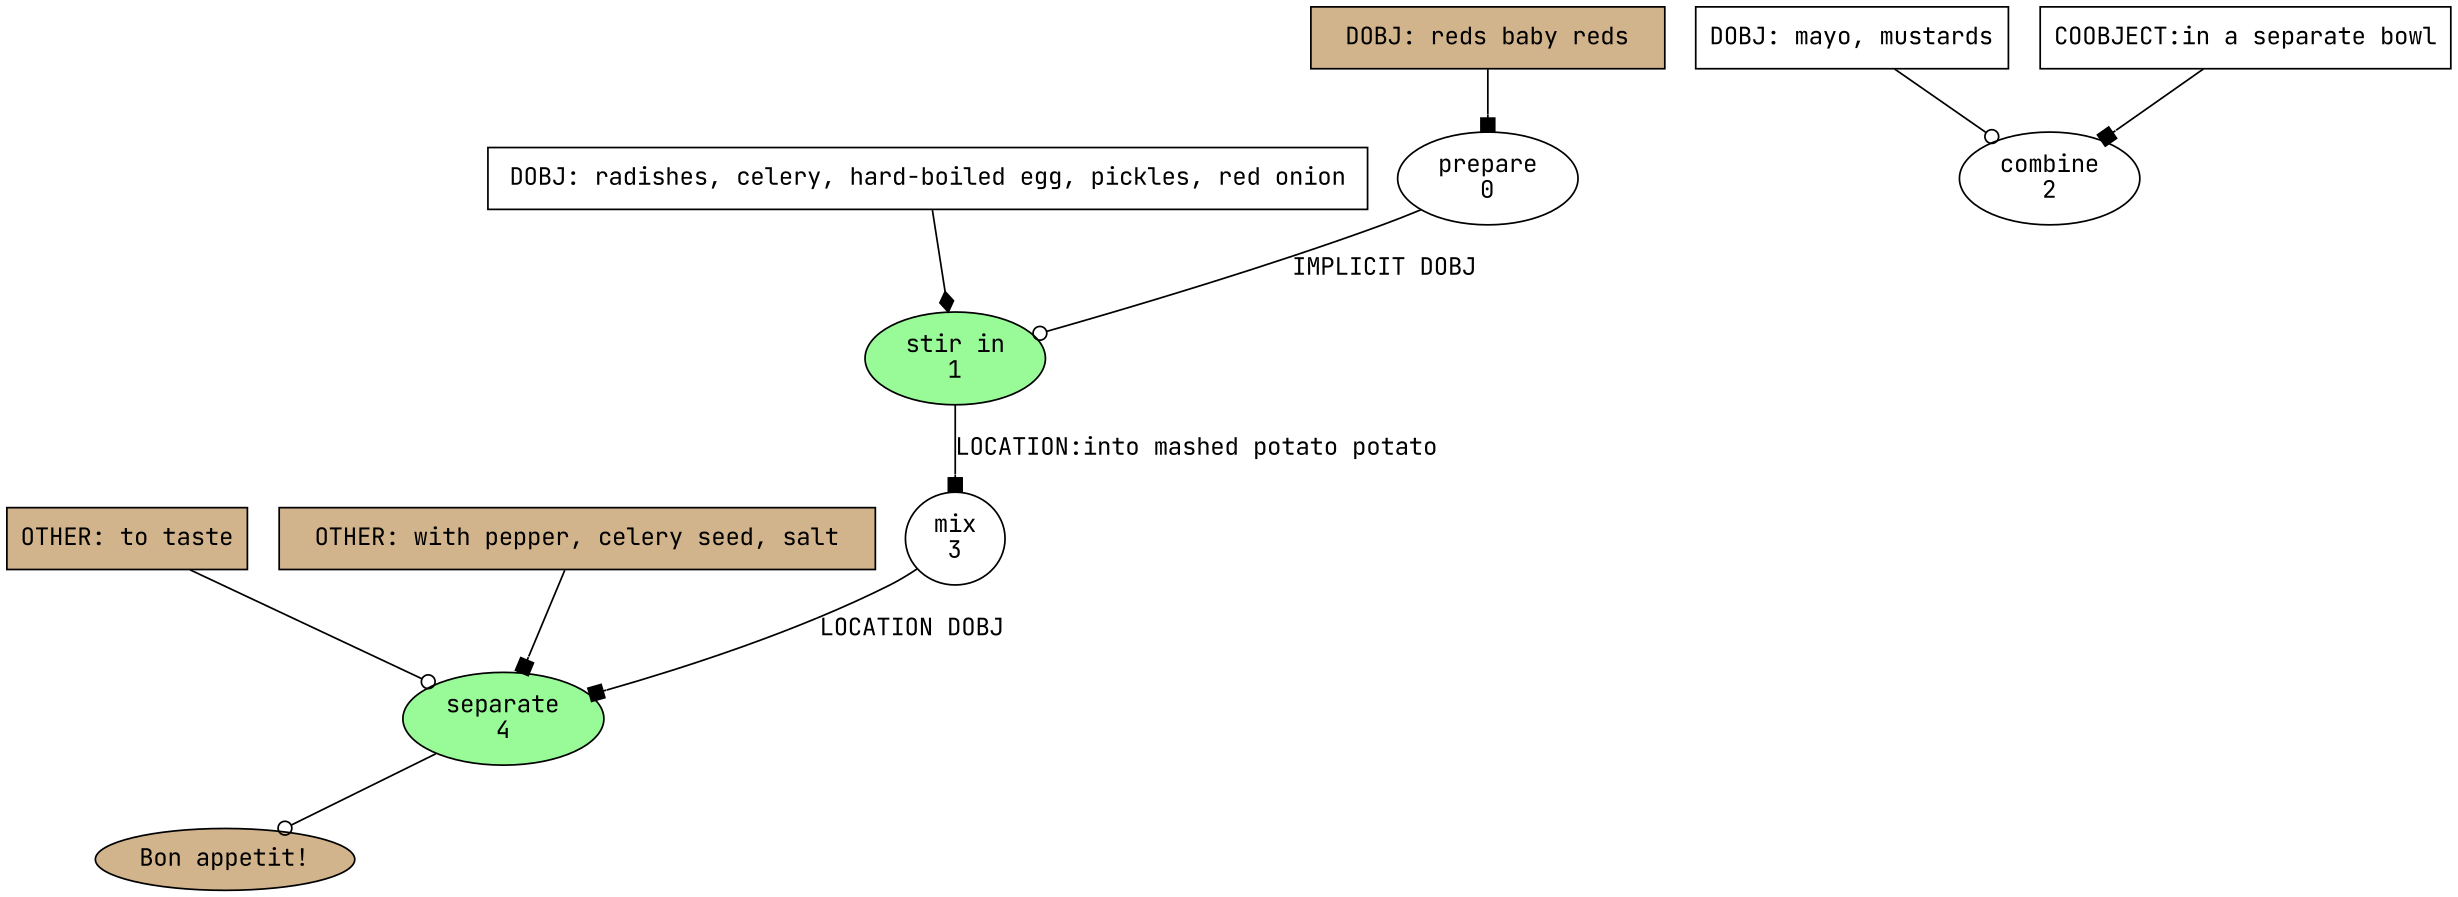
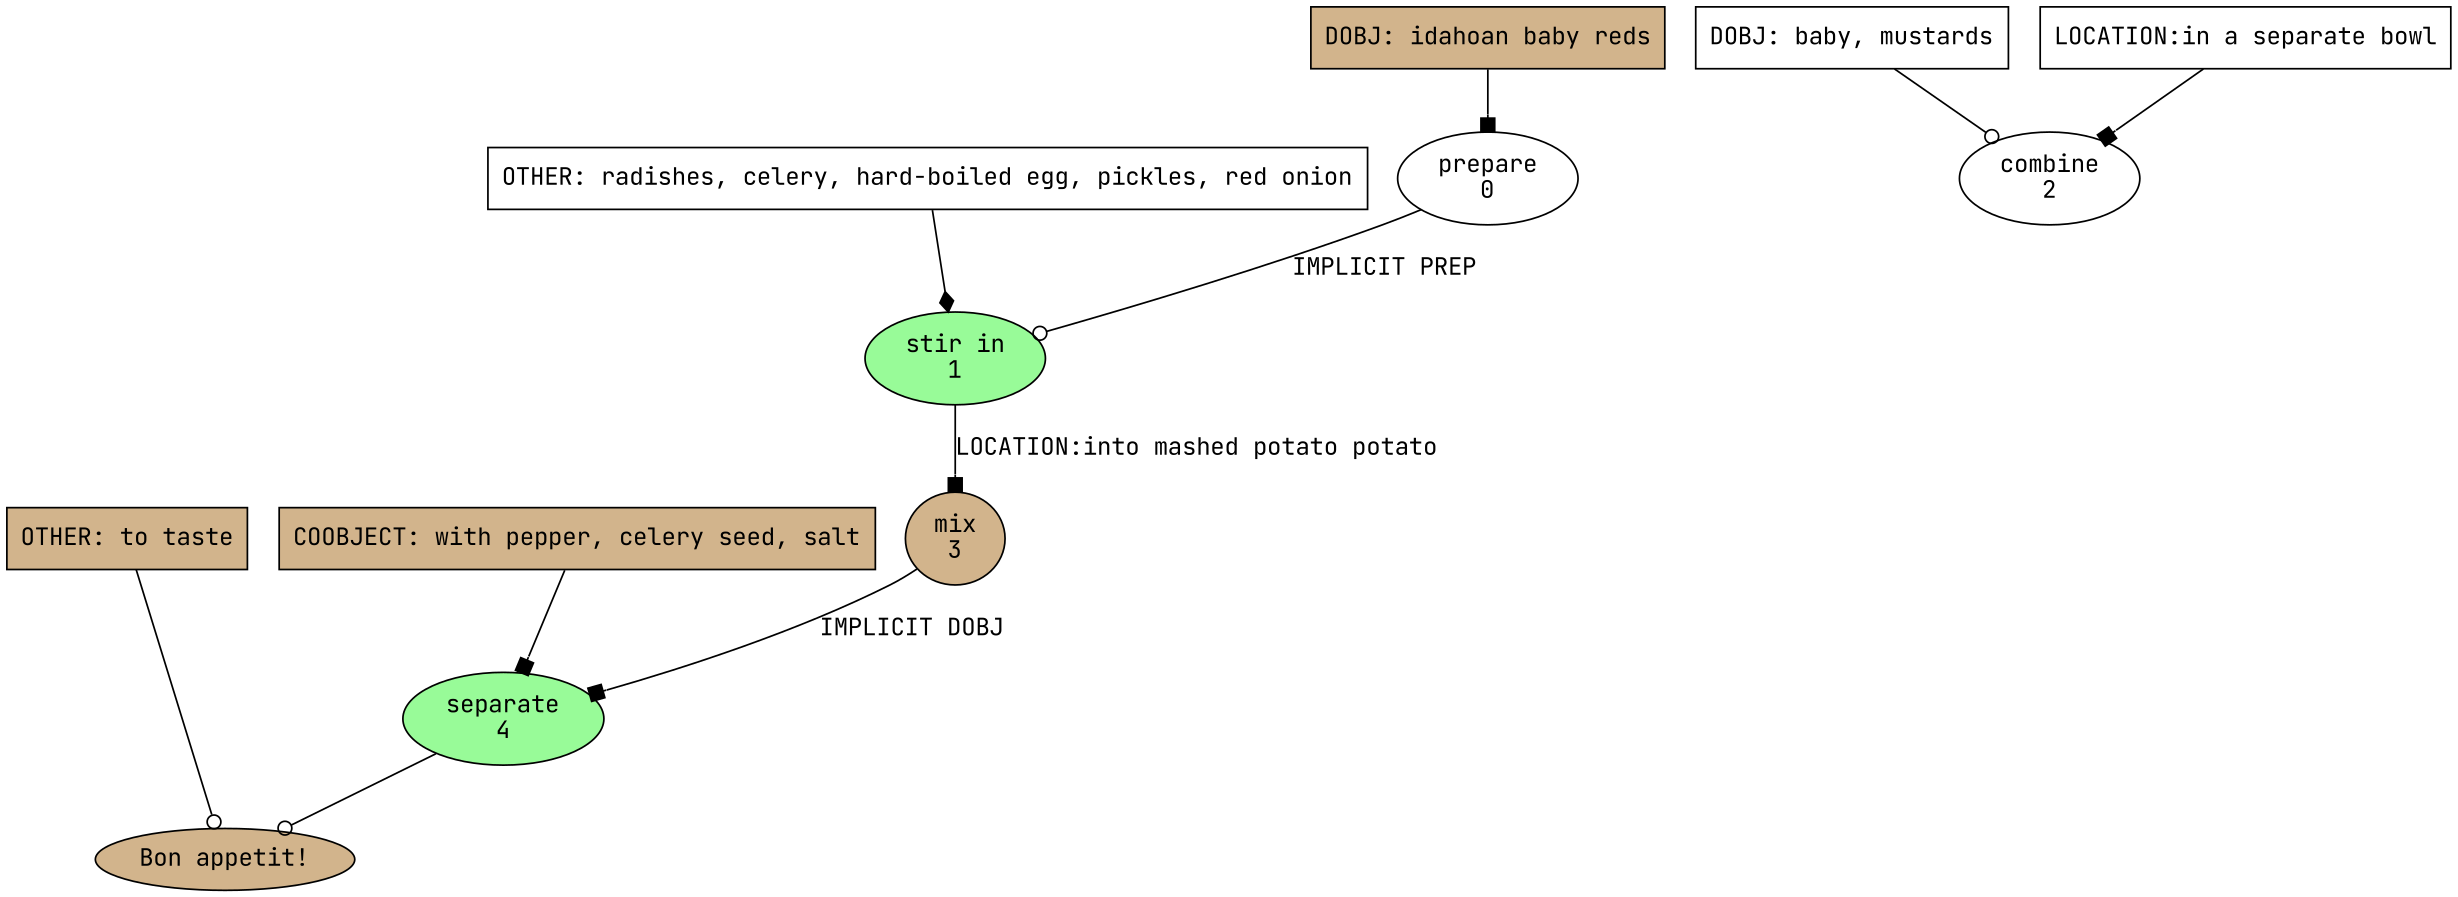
(1488, 38) -> (1488, 38)
(1852, 38) -> (1852, 38)
(2245, 38) -> (2245, 38)
(928, 178) -> (928, 178)
(1385, 268) -> (1385, 268)
(577, 539) -> (577, 539)
(955, 539) -> (955, 539)
(306, 624) -> (174, 692)
(912, 629) -> (912, 629)
